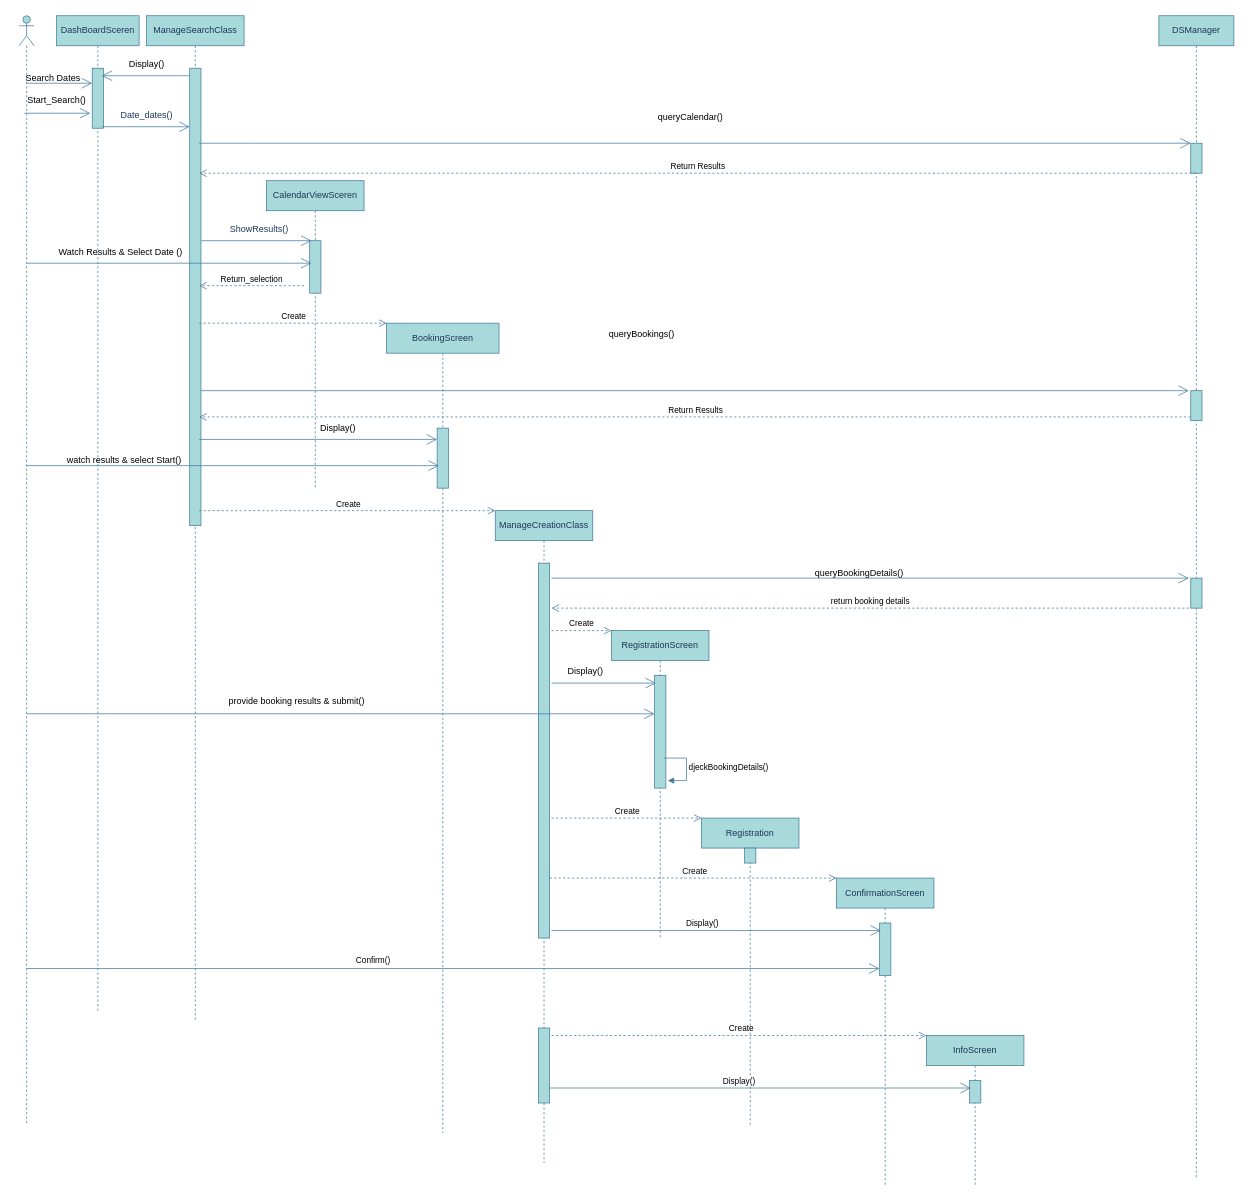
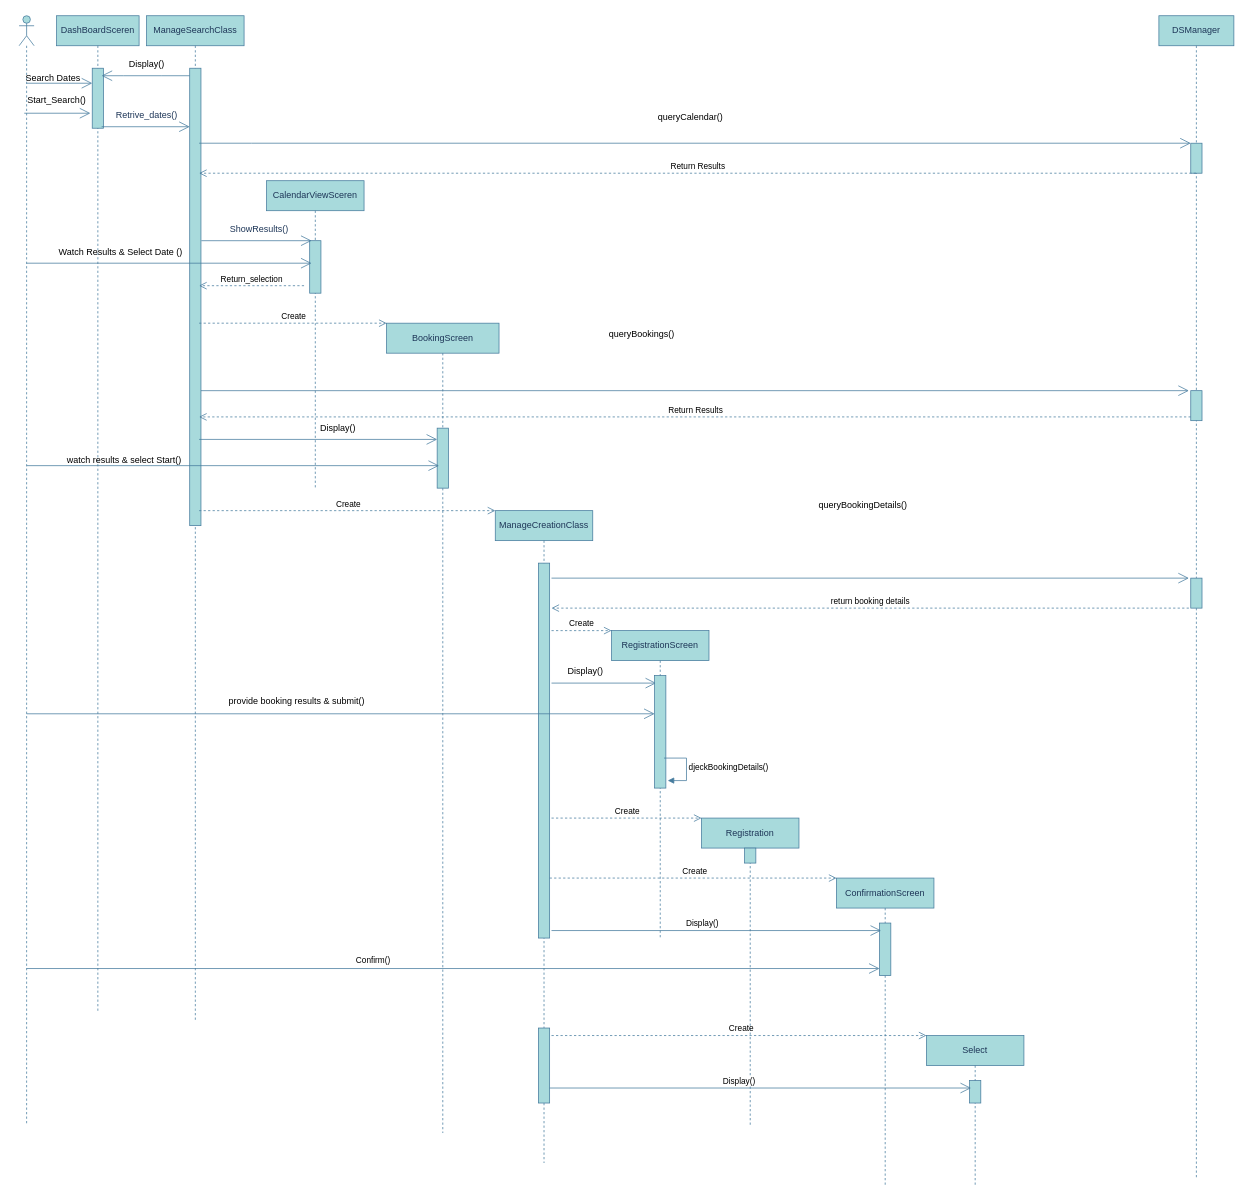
(147, 115) -> (147, 115)
(859, 573) -> (863, 505)
(975, 1050) -> (975, 1050)
